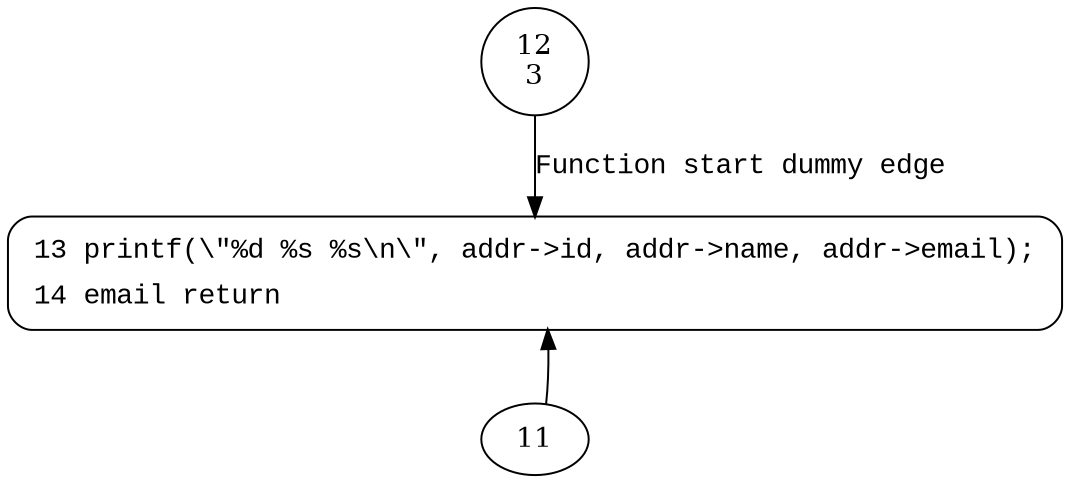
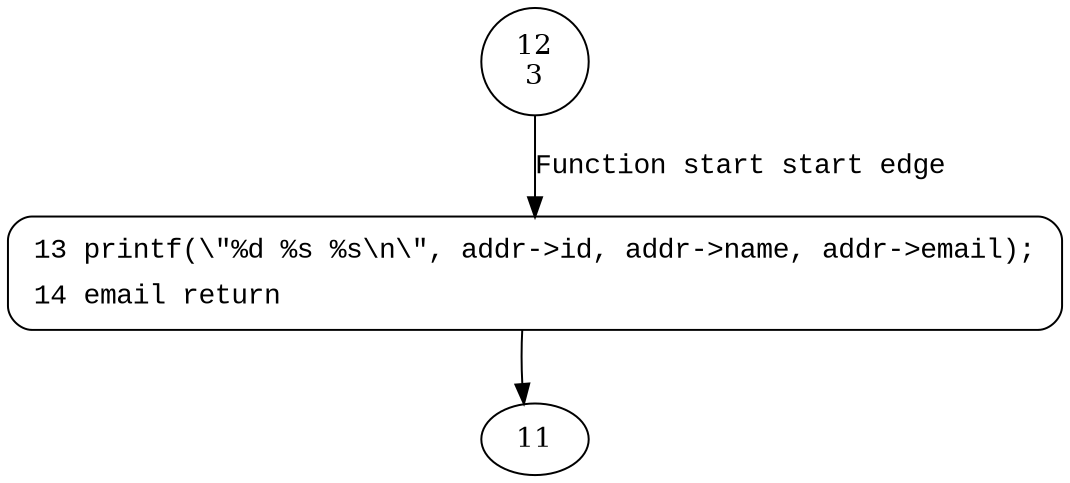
(741, 166) -> (741, 166)
(548, 377) -> (522, 356)
